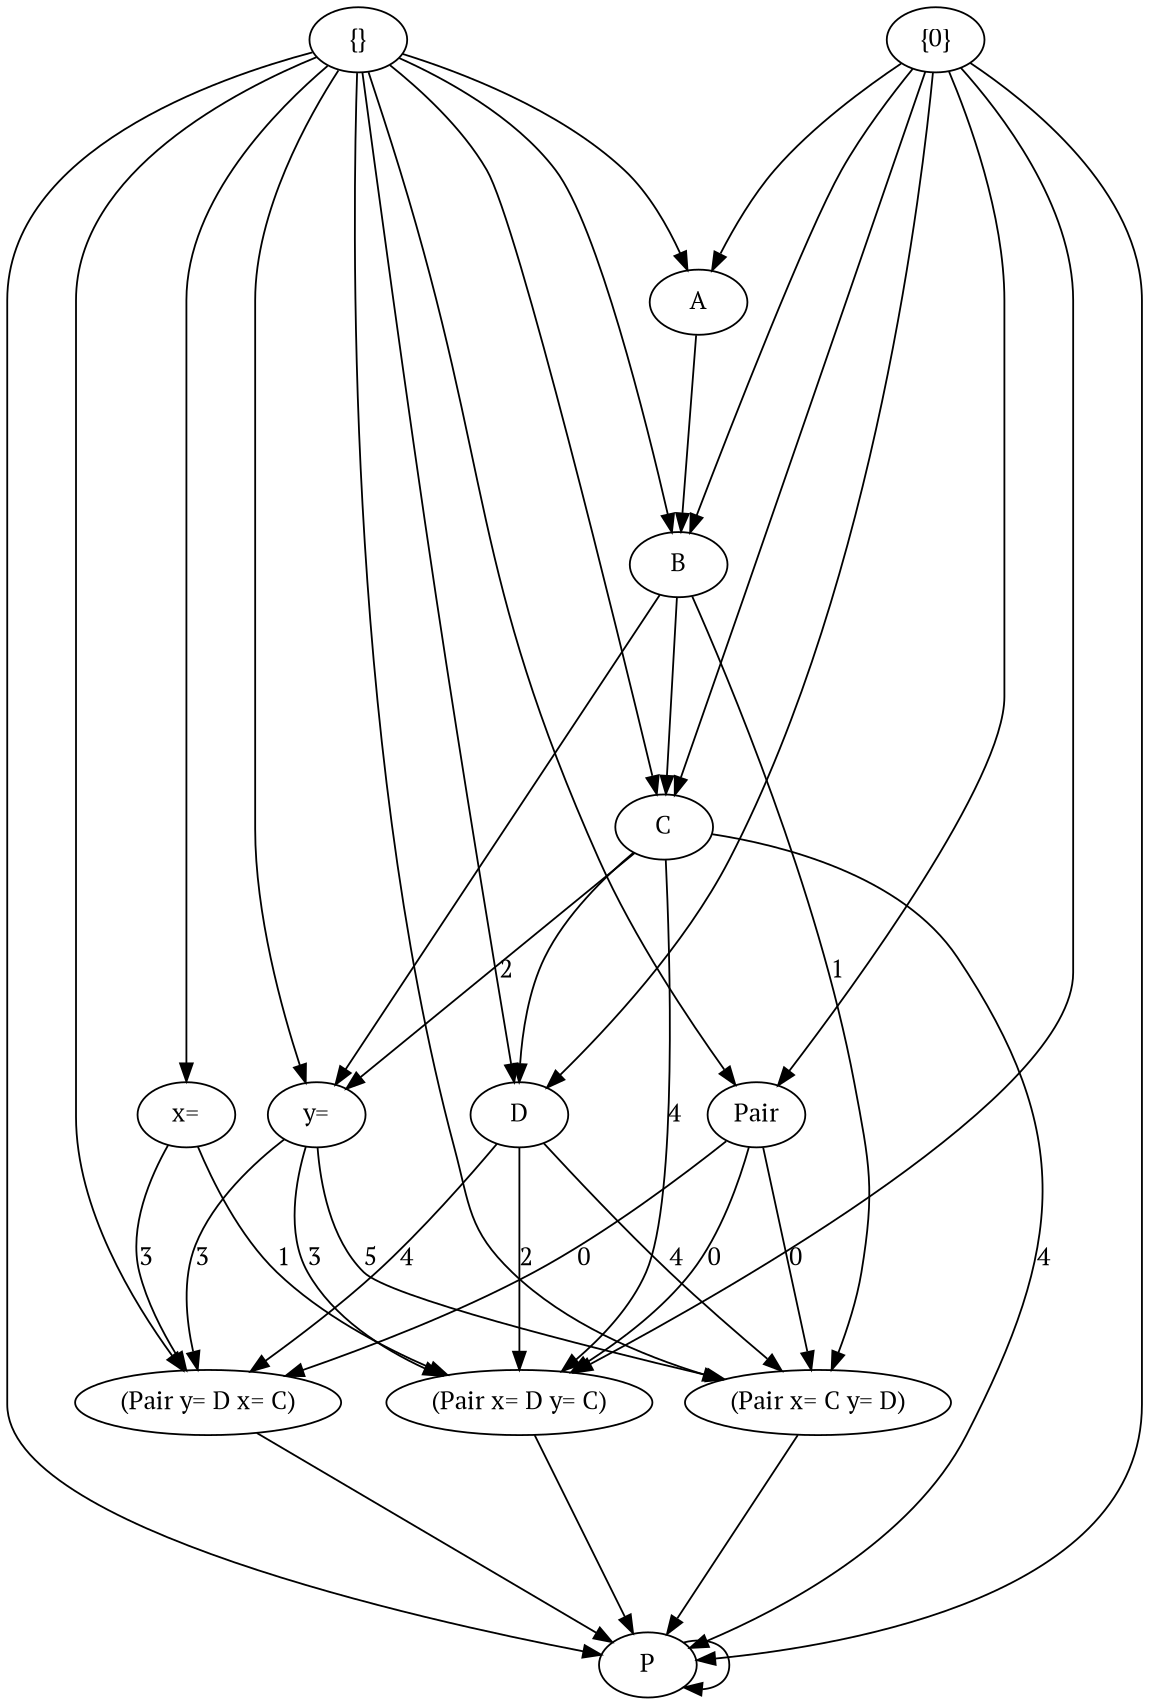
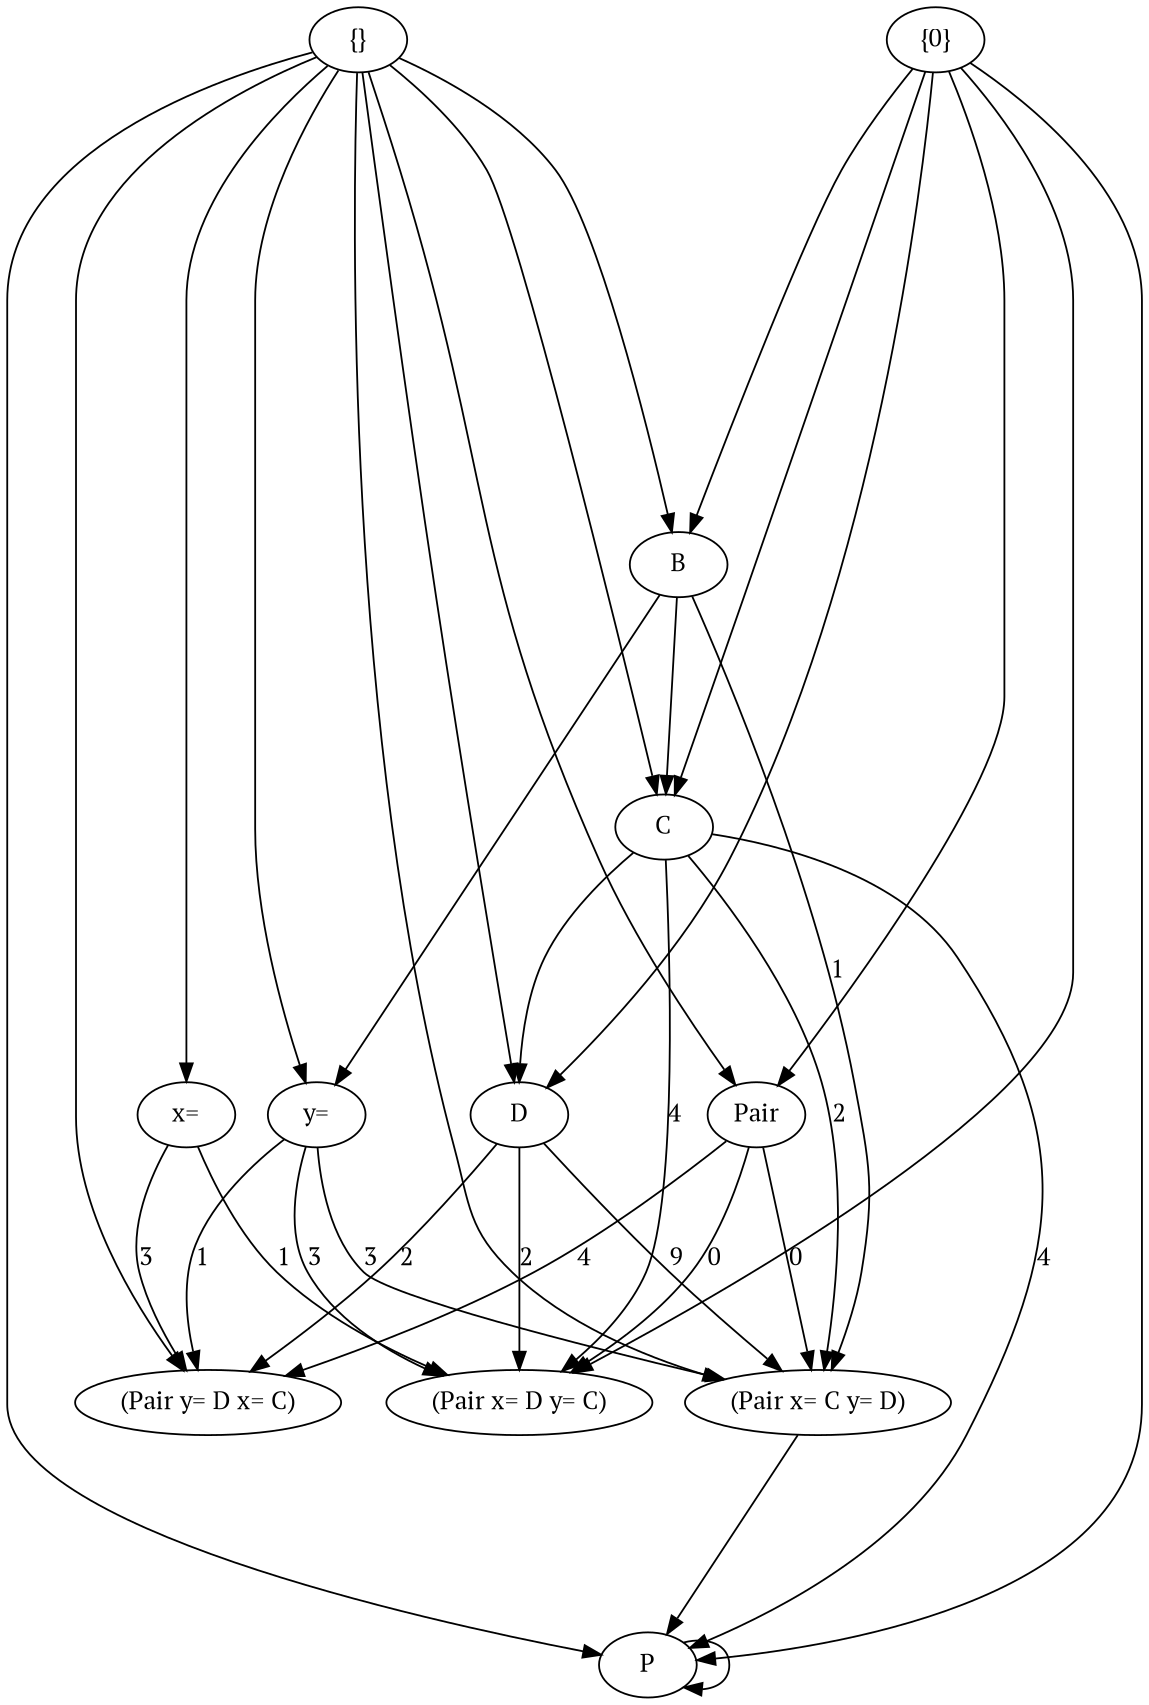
(699, 302) -> none
(511, 954) -> (822, 1086)
(203, 1259) -> (203, 1259)
(371, 1259) -> (371, 1259)
(407, 1259) -> (407, 1259)
(585, 1259) -> (585, 1259)
(677, 1259) -> (677, 1259)
(580, 1526) -> none
(427, 1533) -> none
